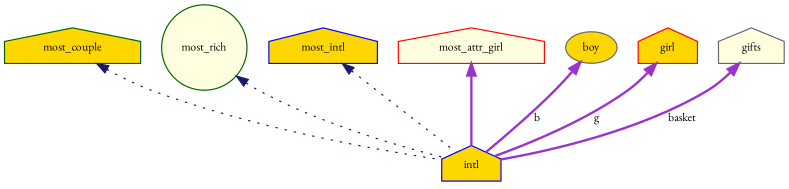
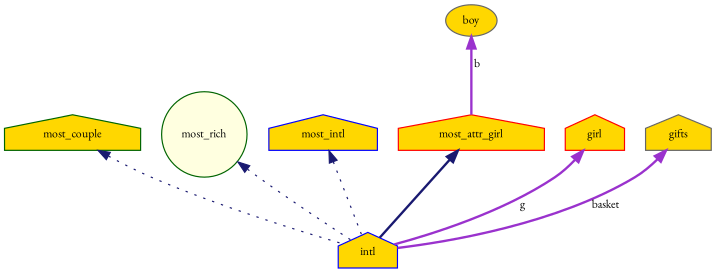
(471, 48) -> (471, 134)
(751, 48) -> (678, 134)
(471, 111) -> (415, 199)
(531, 113) -> (471, 82)
